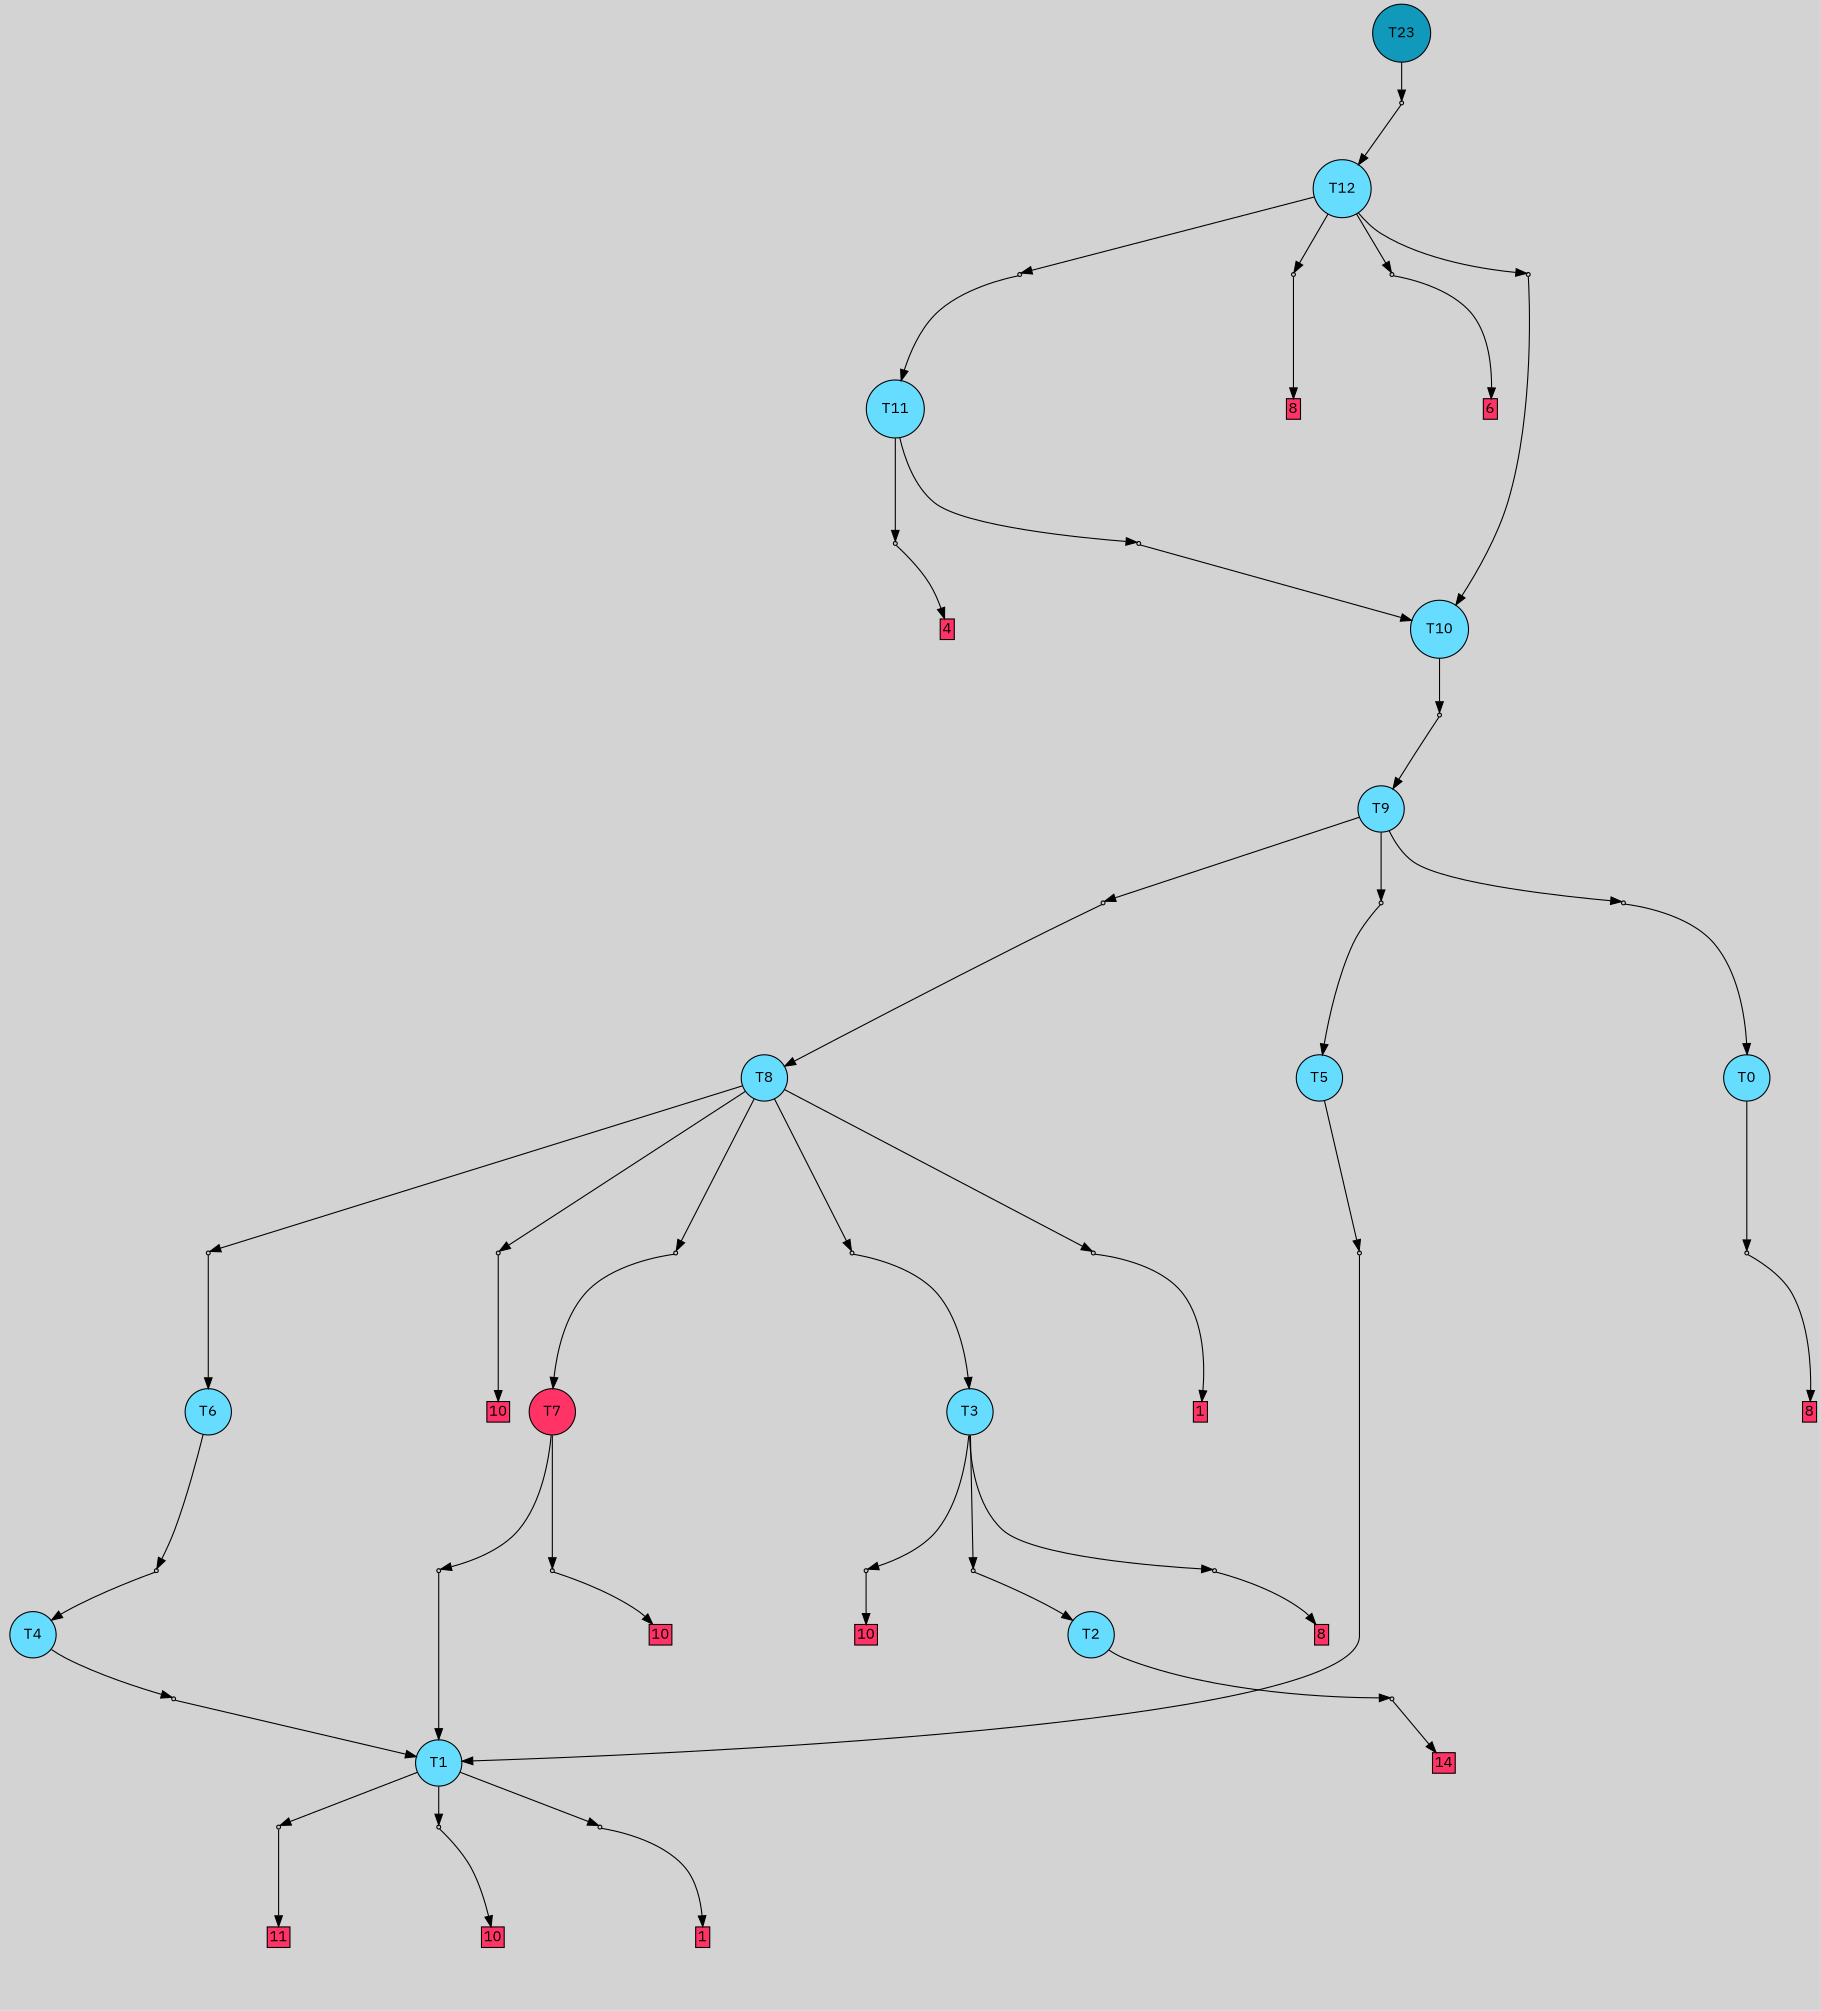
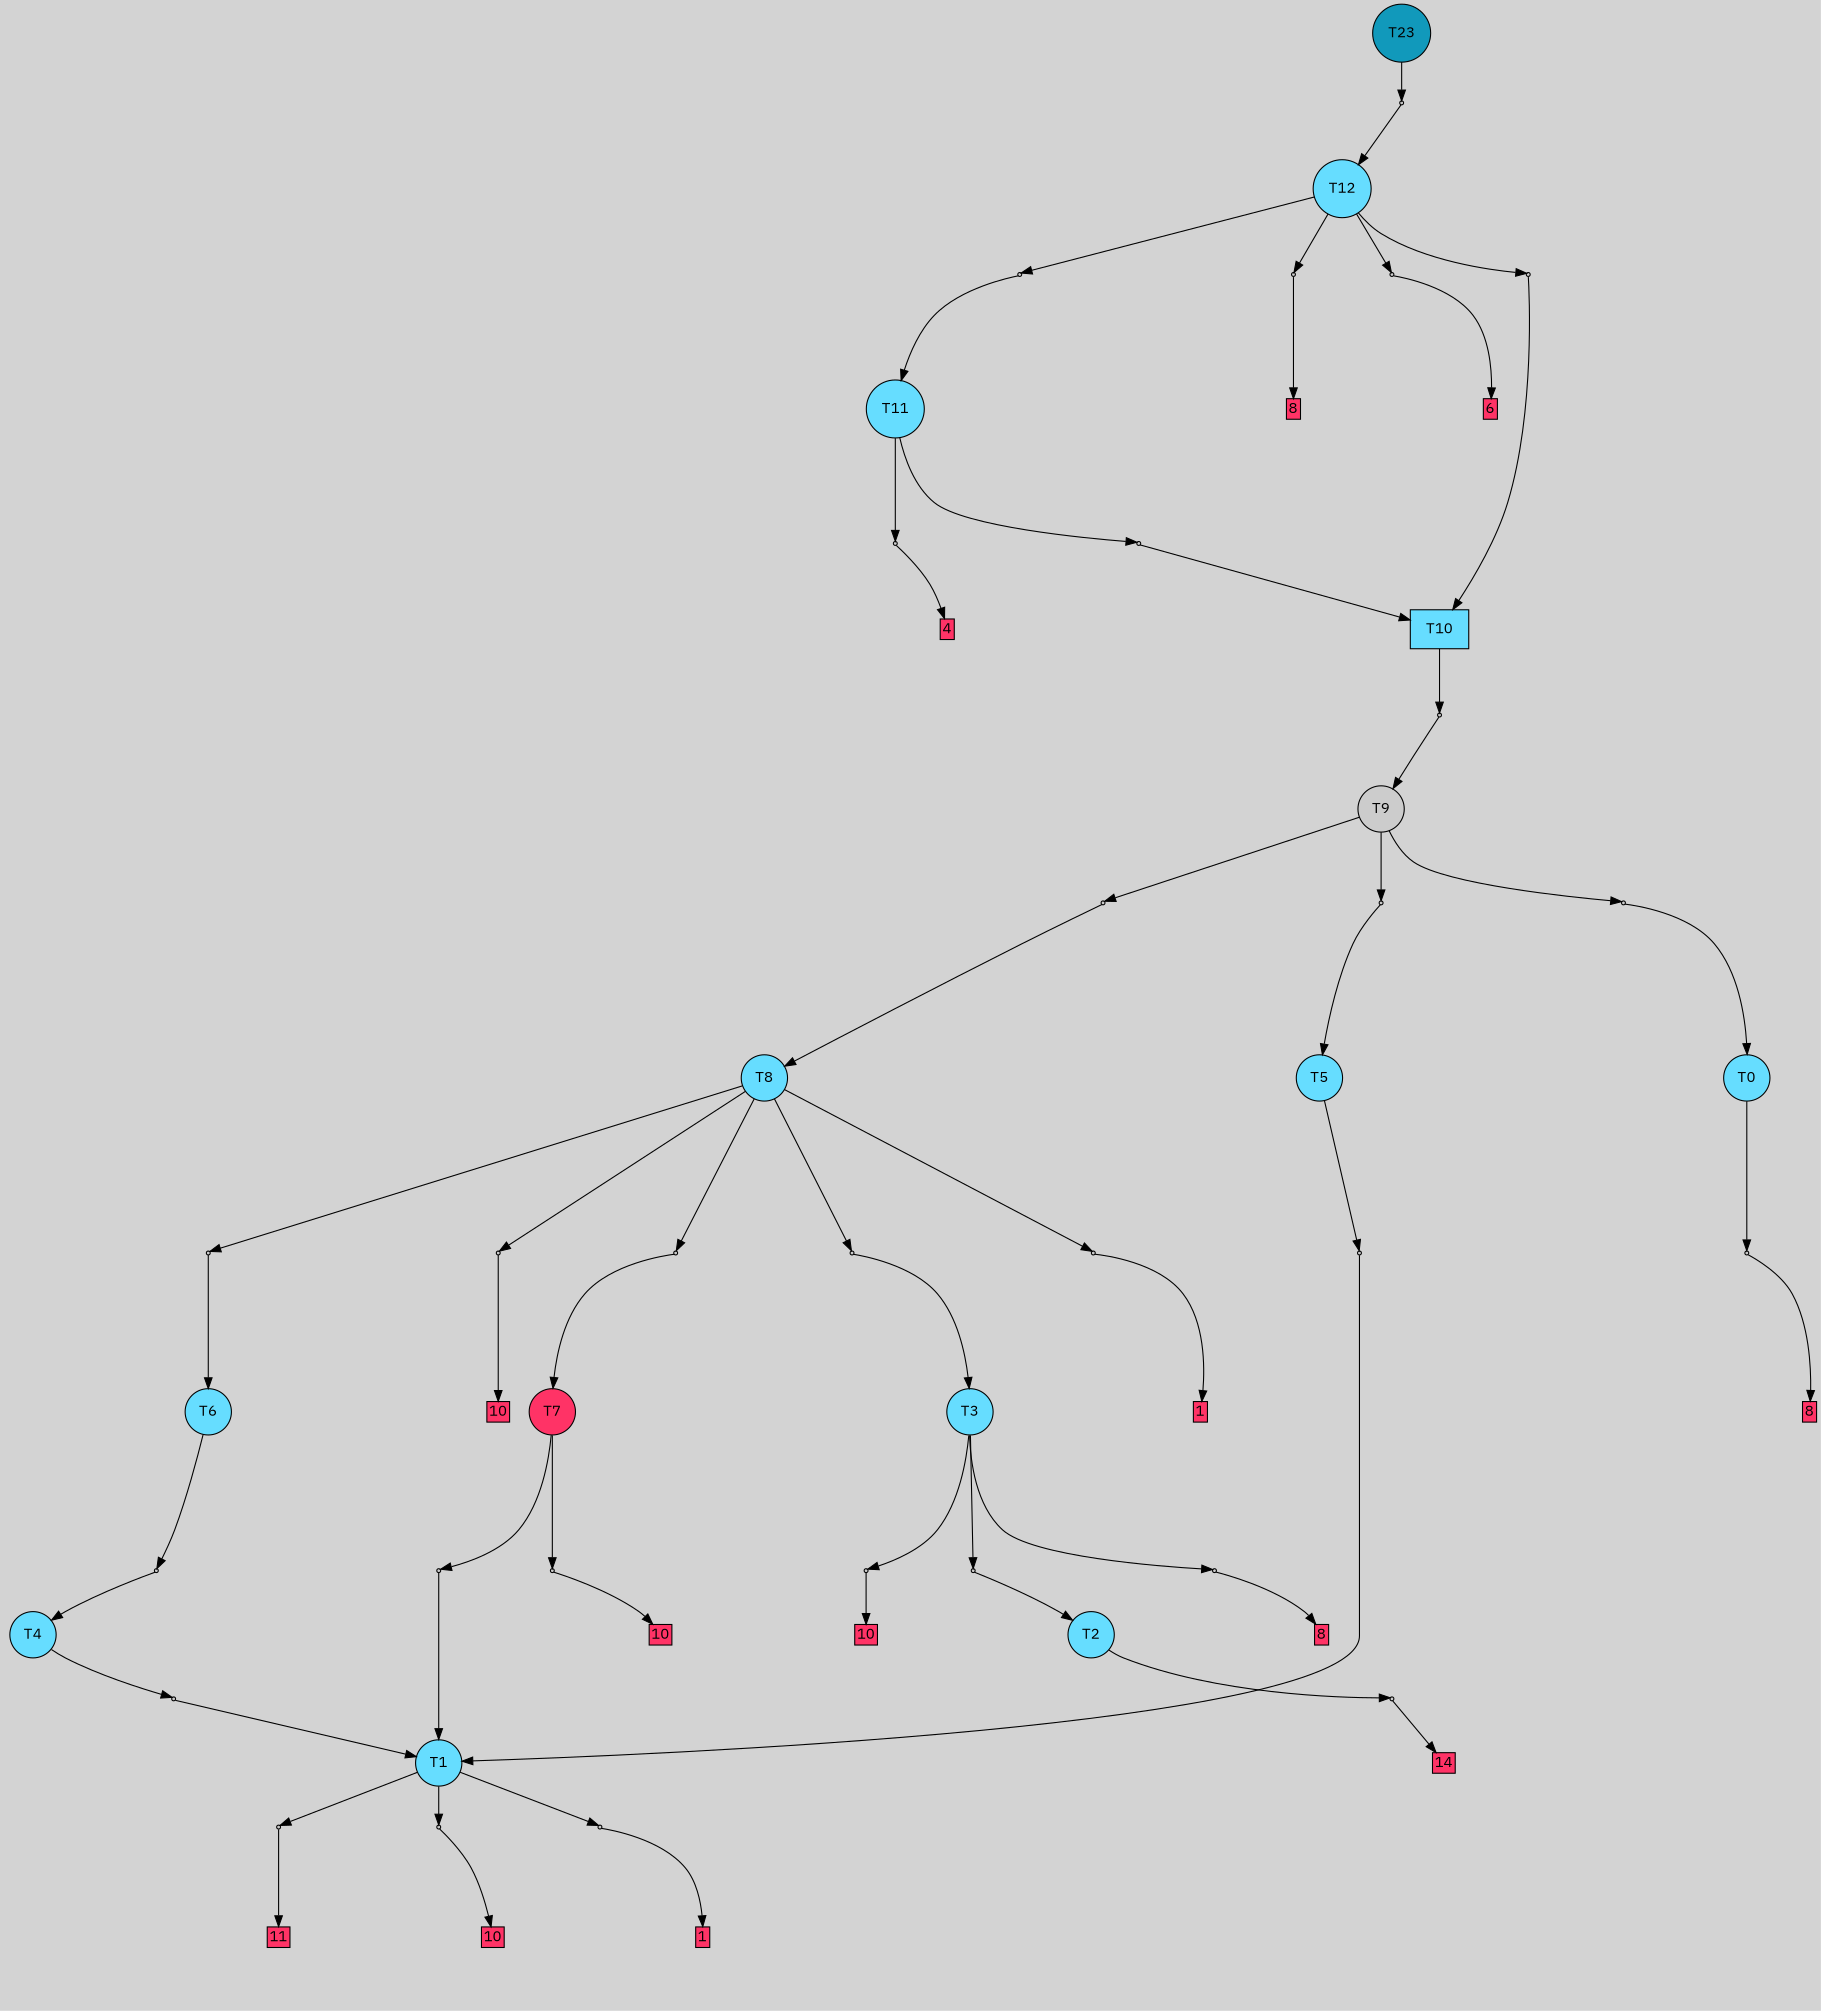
(1440, 629) -> (1440, 629)
(1381, 809) -> (1381, 809)
